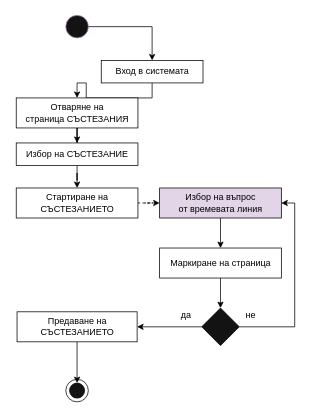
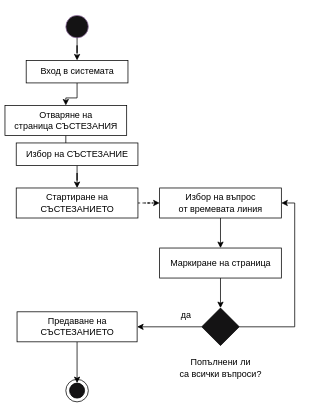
(152, 72) -> (77, 72)
(77, 113) -> (66, 120)
(220, 203) -> (220, 203)
(250, 315) -> none
none -> (220, 368)
